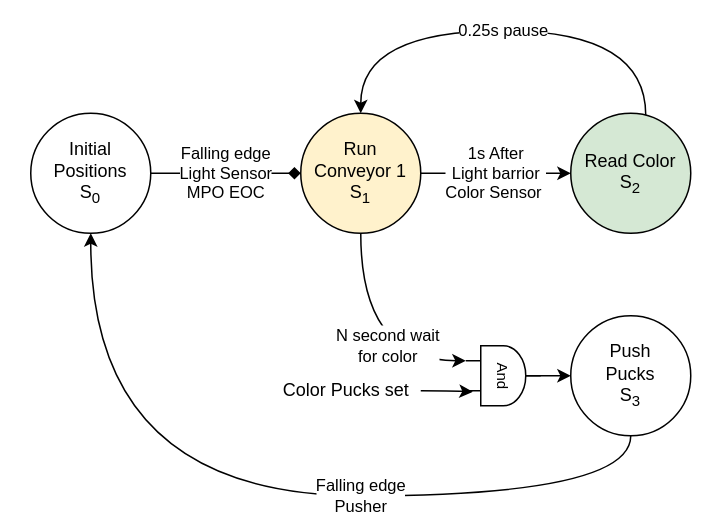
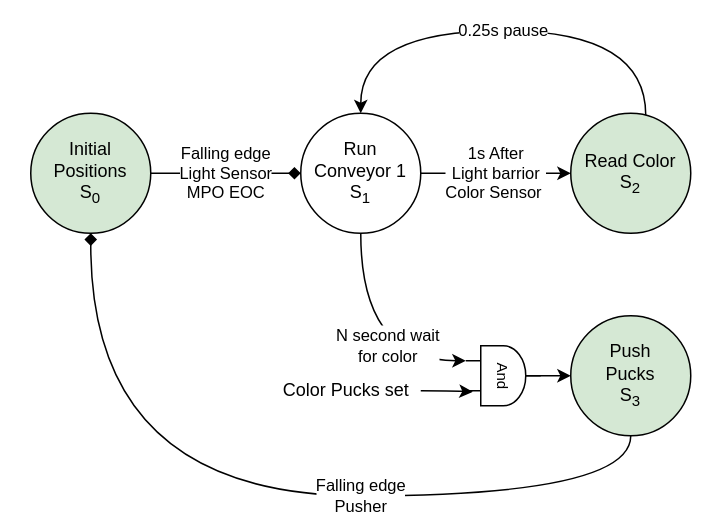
(91, 173) -> (91, 173)
(361, 173) -> (361, 173)
(91, 245) -> (91, 246)
(631, 376) -> (631, 376)
